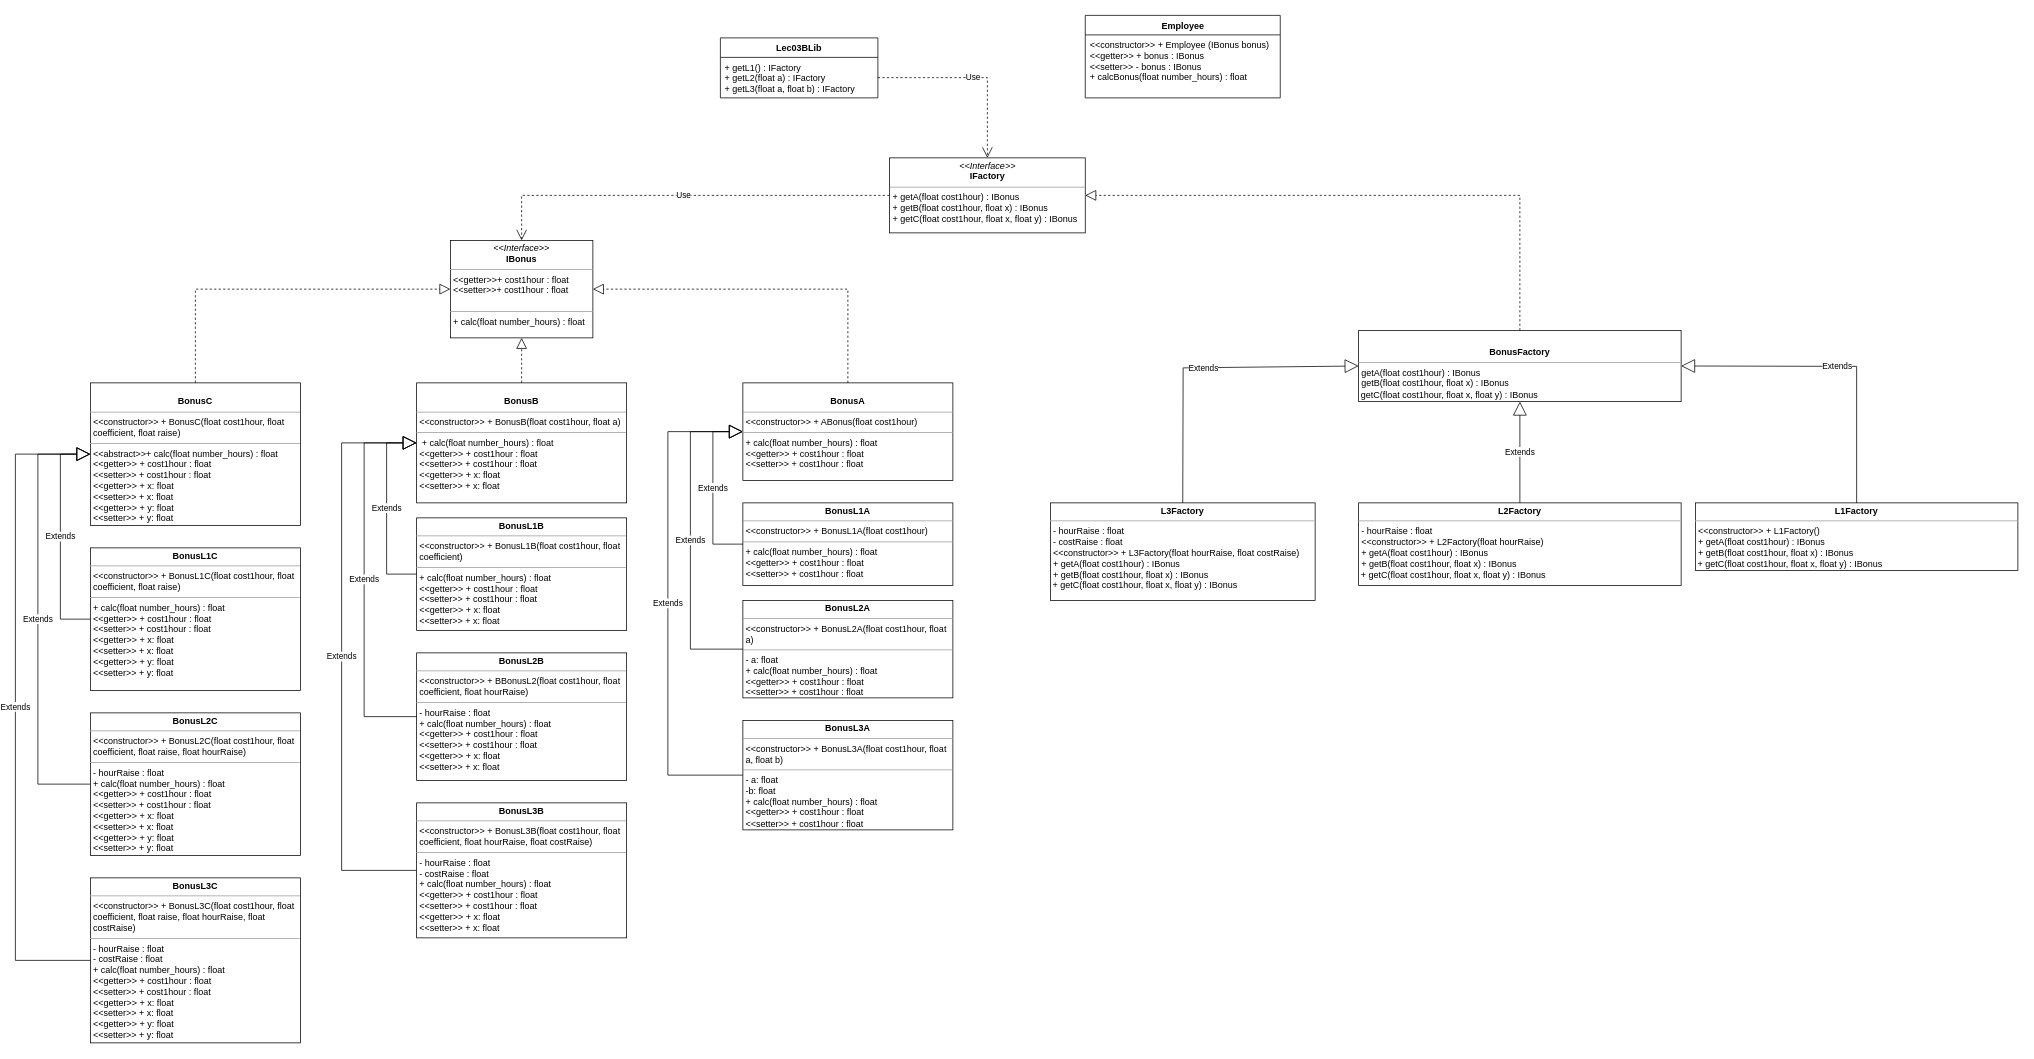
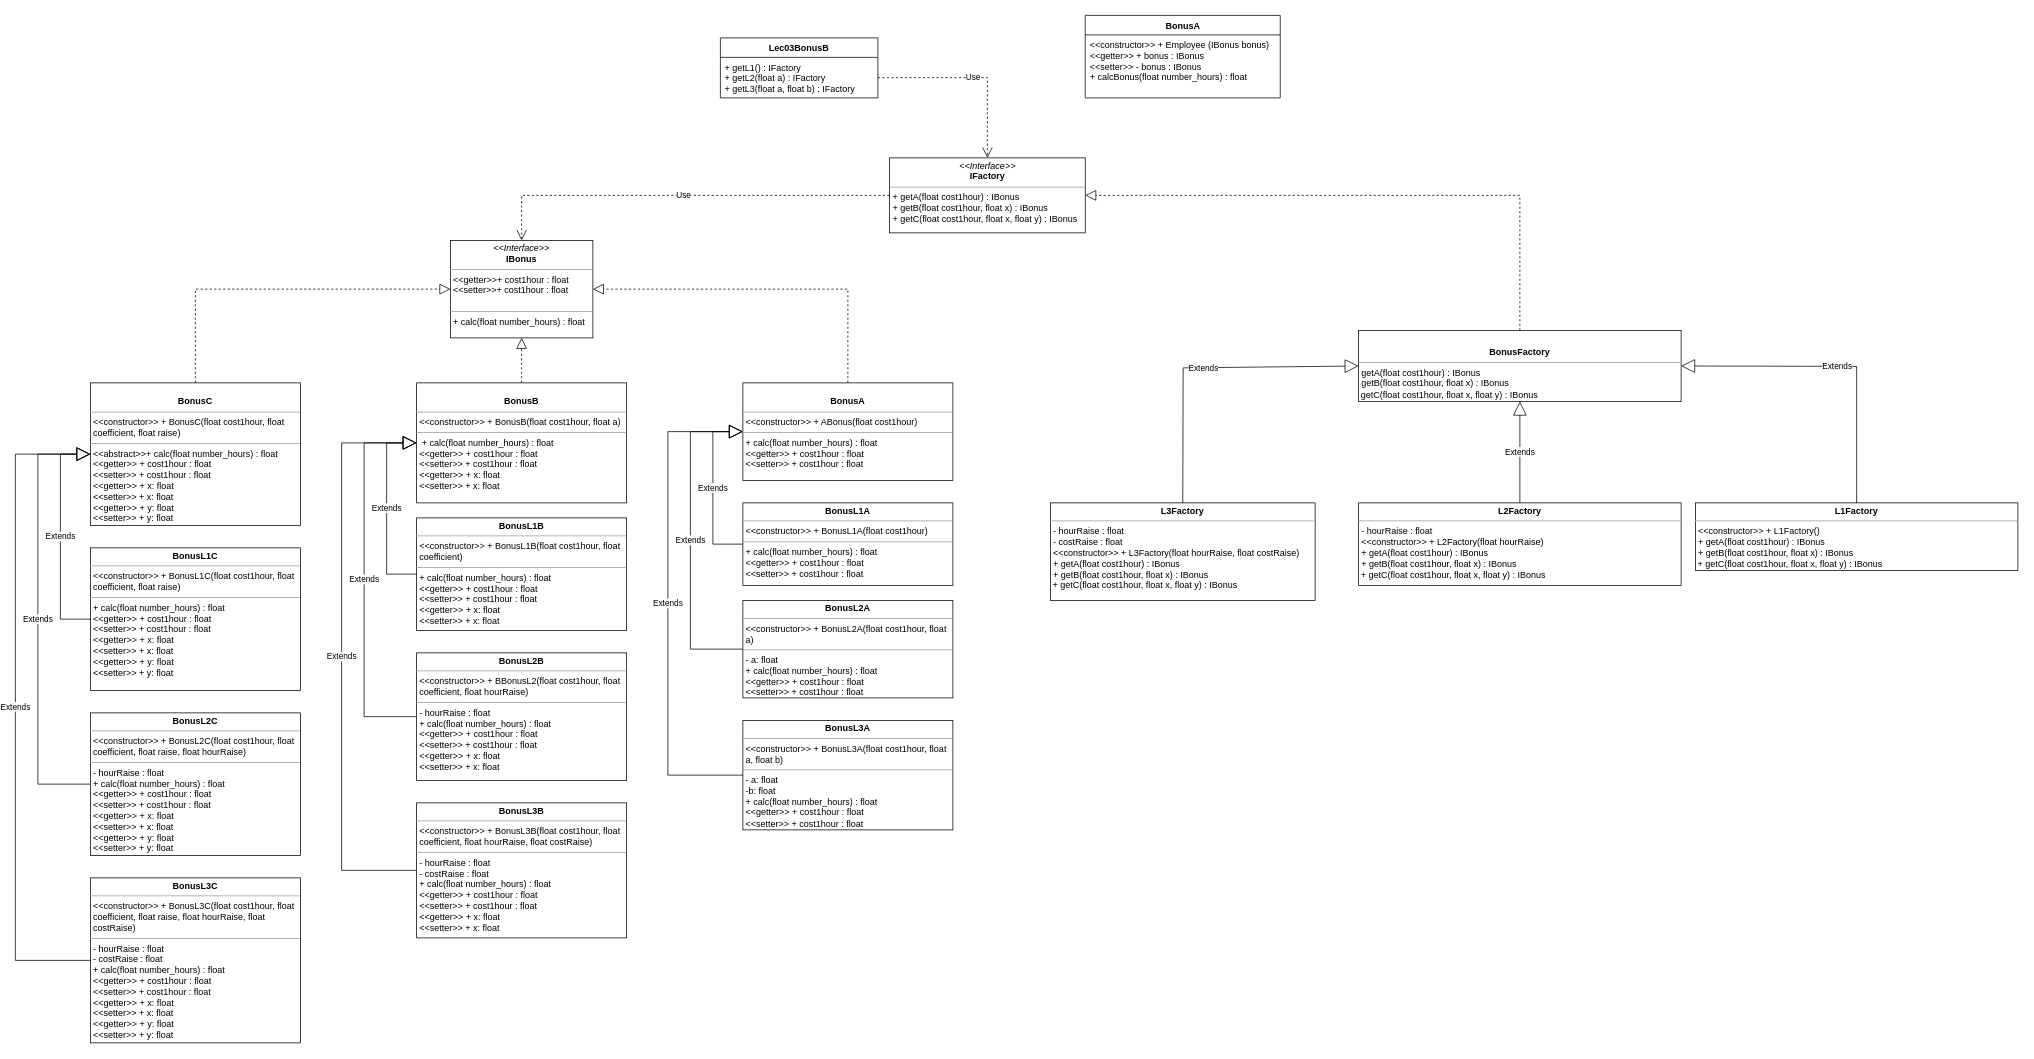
(1183, 26) -> (1183, 26)
(799, 49) -> (799, 49)
